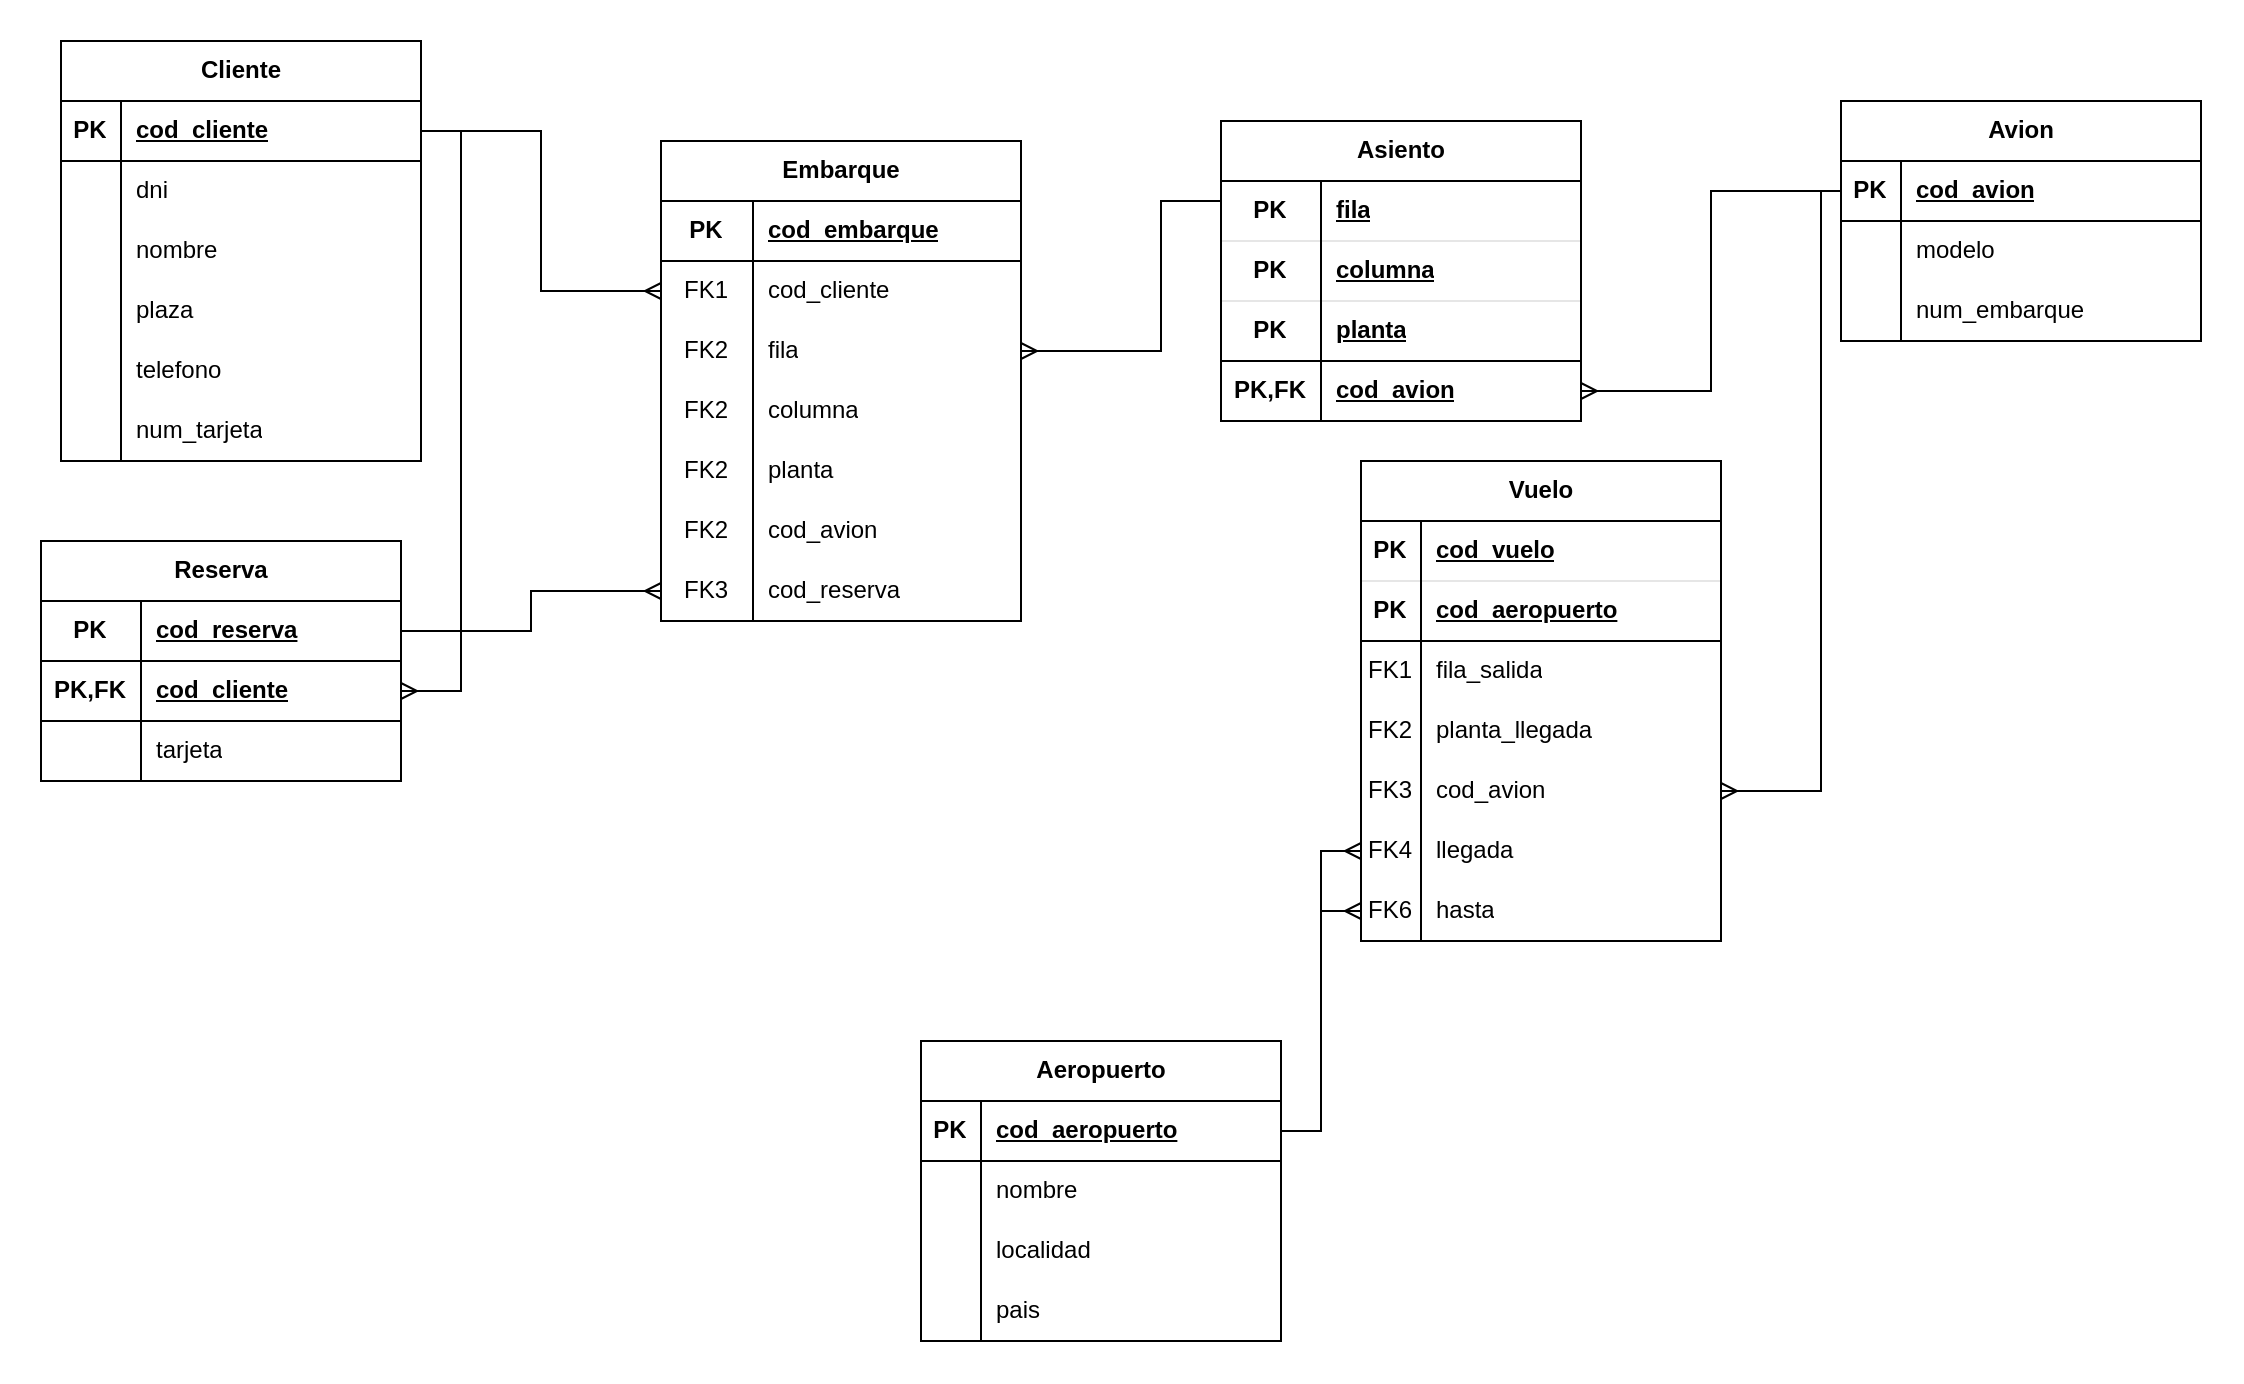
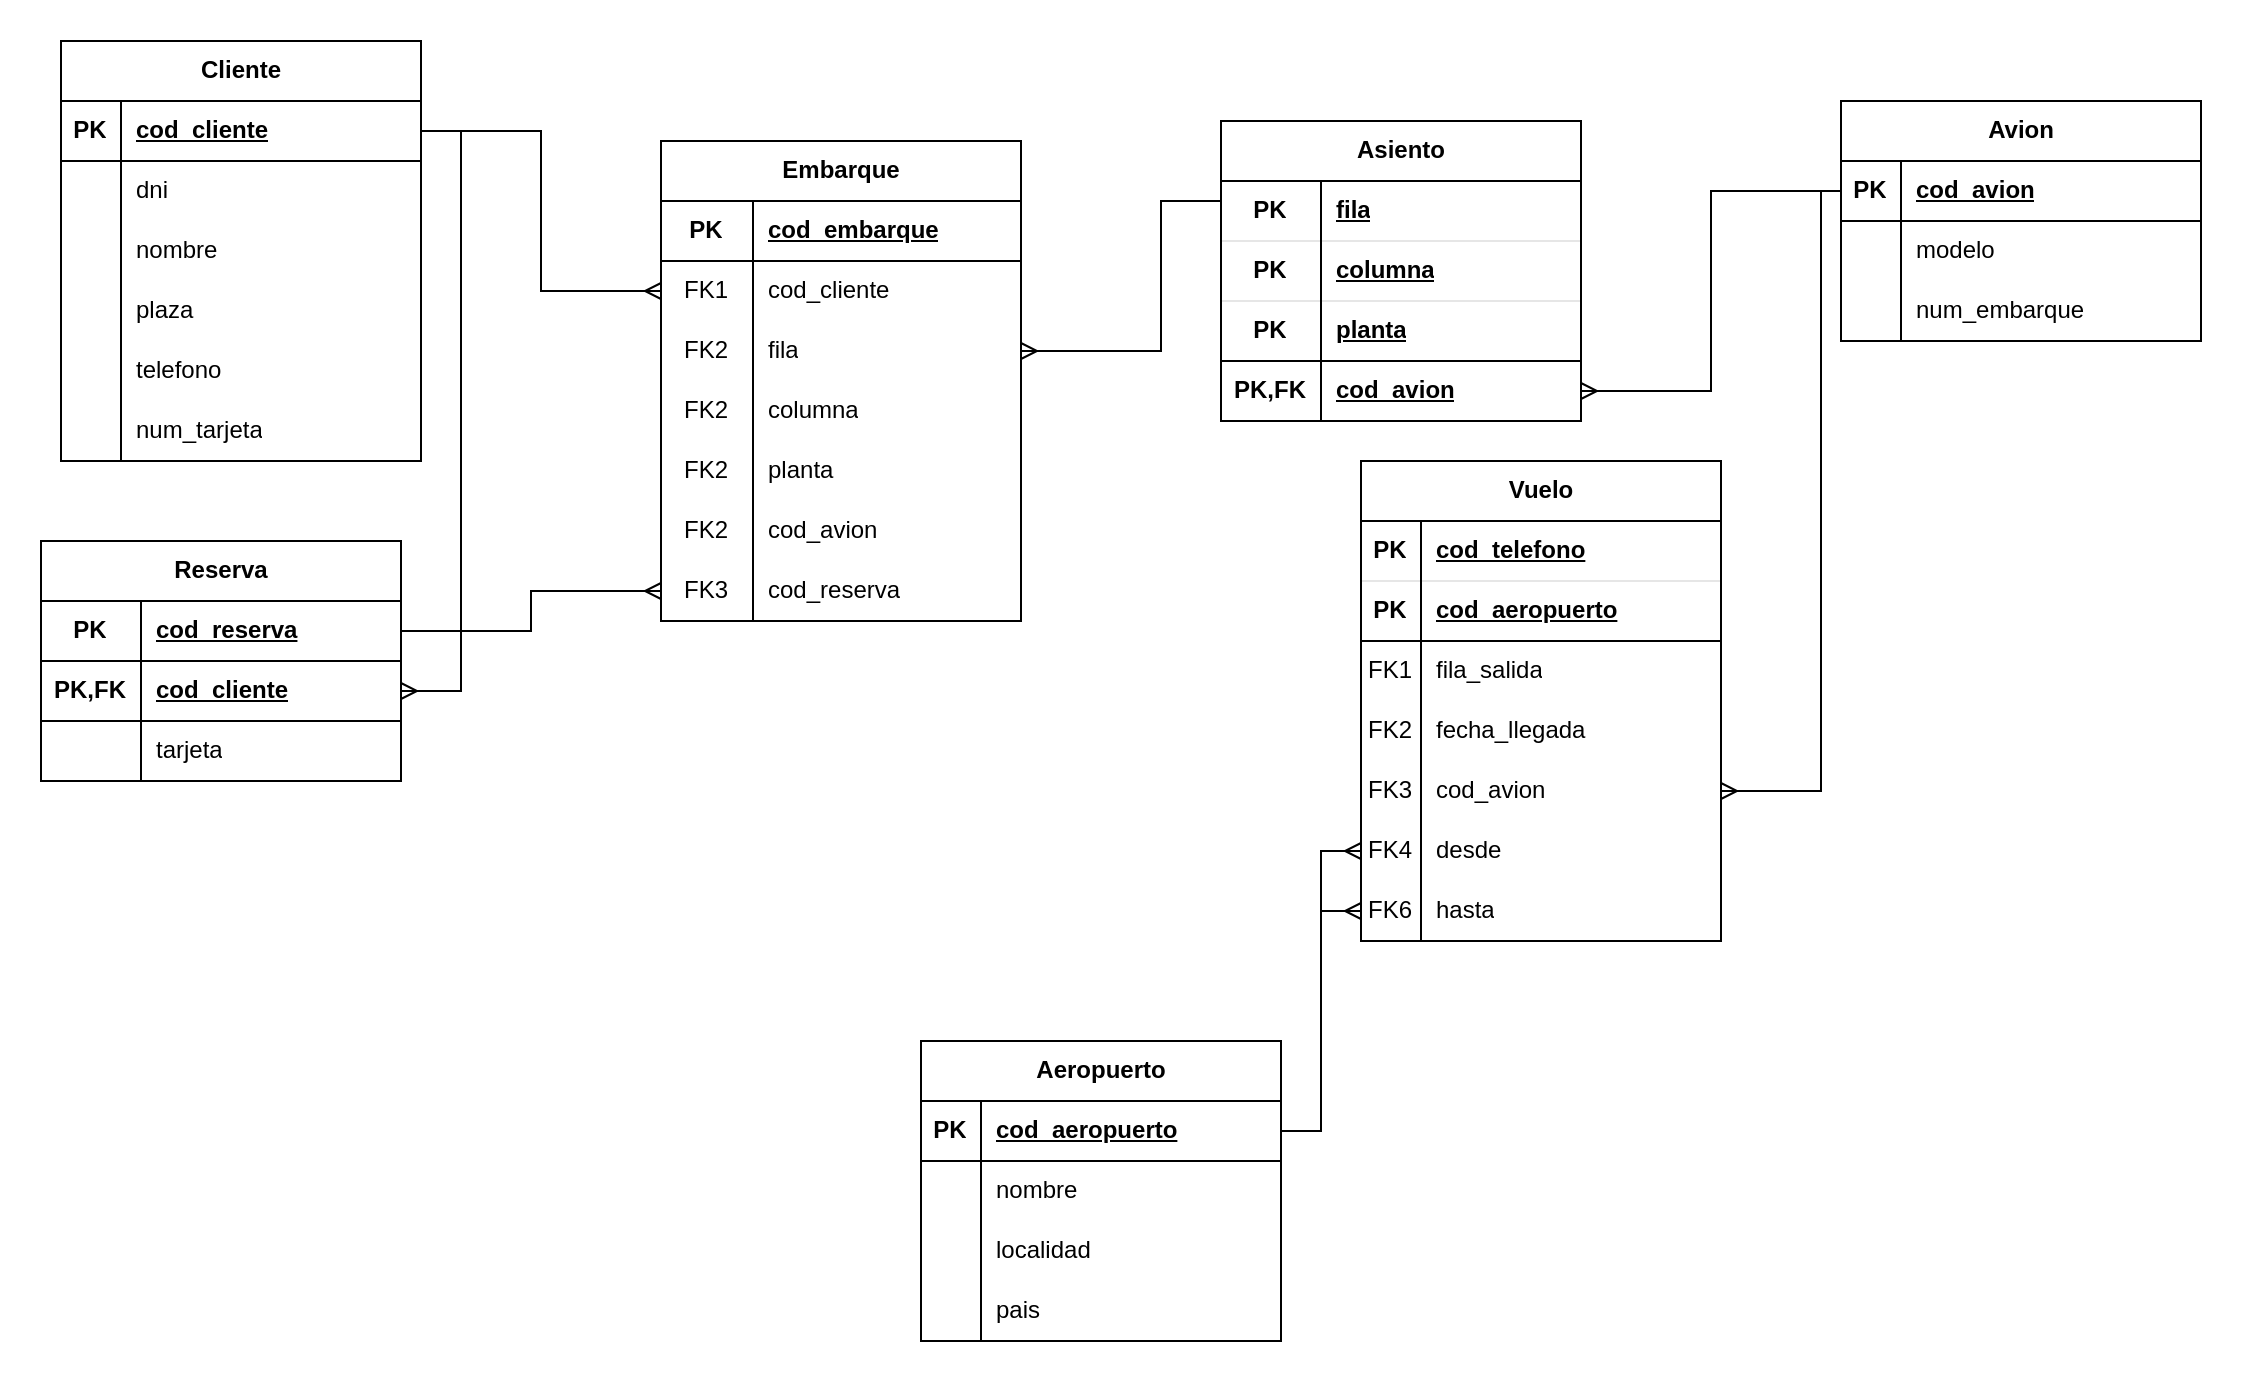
(1494, 551) -> (1515, 551)
(1522, 731) -> (1518, 731)
(1478, 851) -> (1471, 851)
